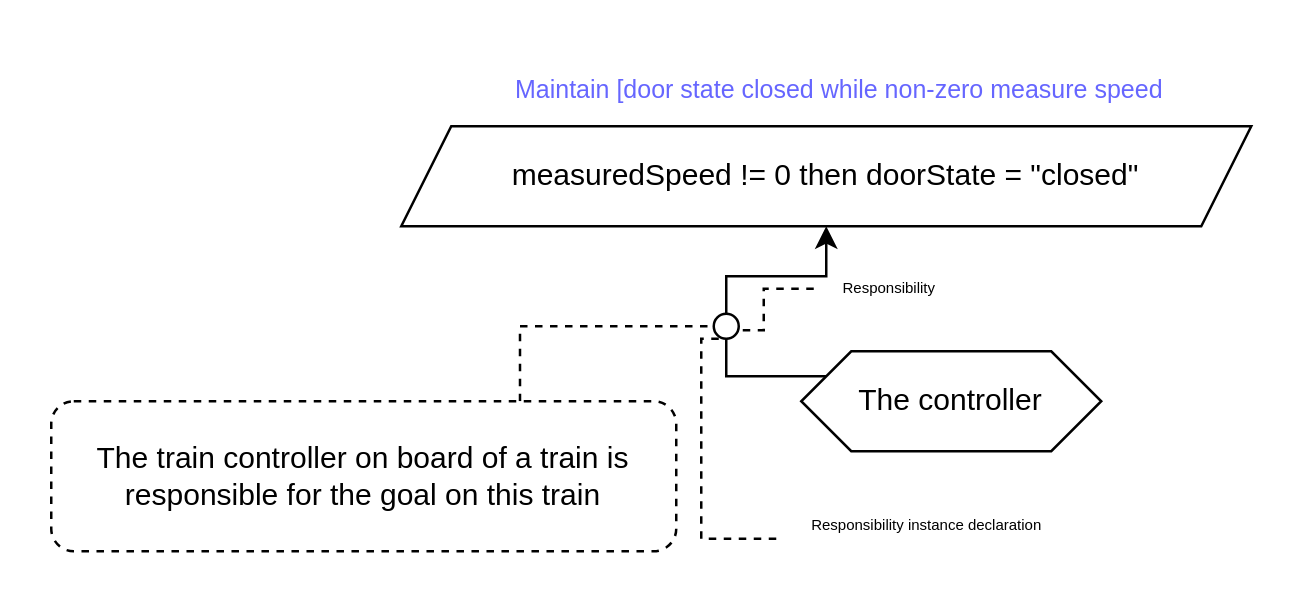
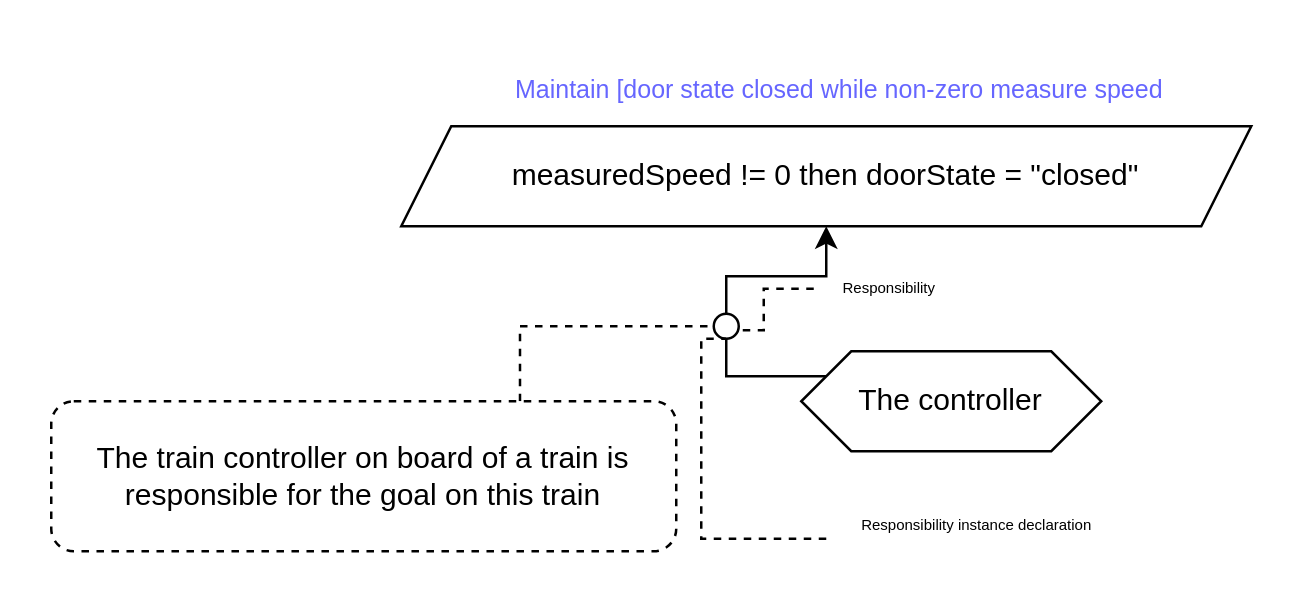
(926, 526) -> (976, 526)
